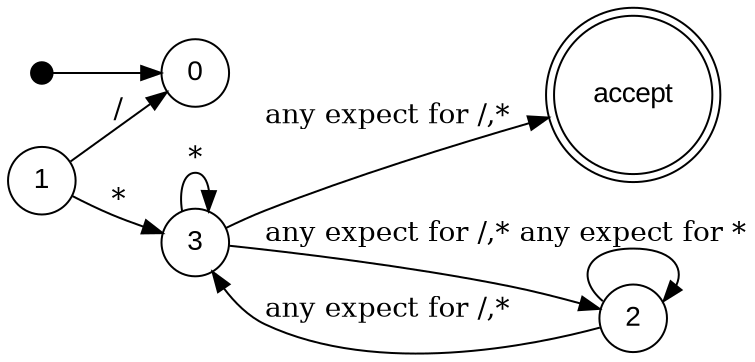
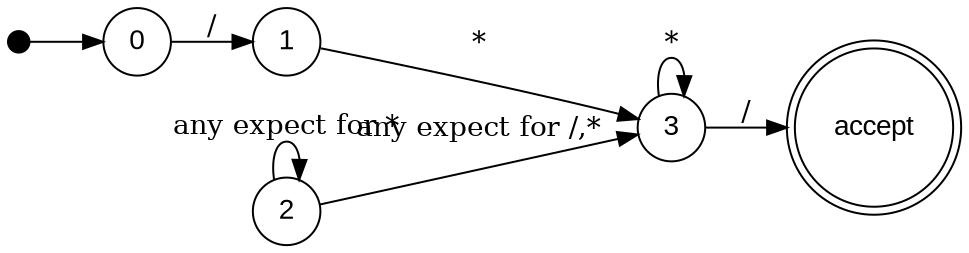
(388, 116) -> (746, 113)
(110, 133) -> (202, 42)
(406, 268) -> none
